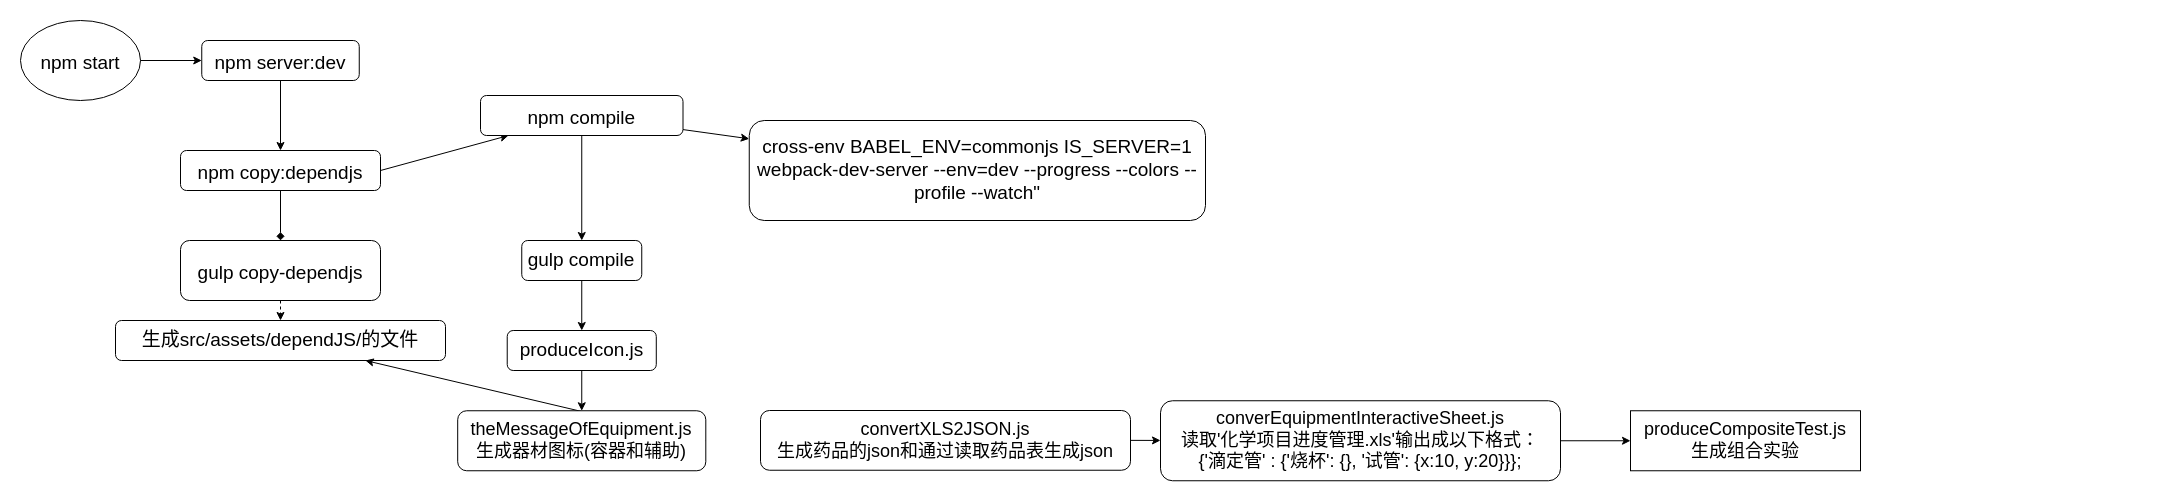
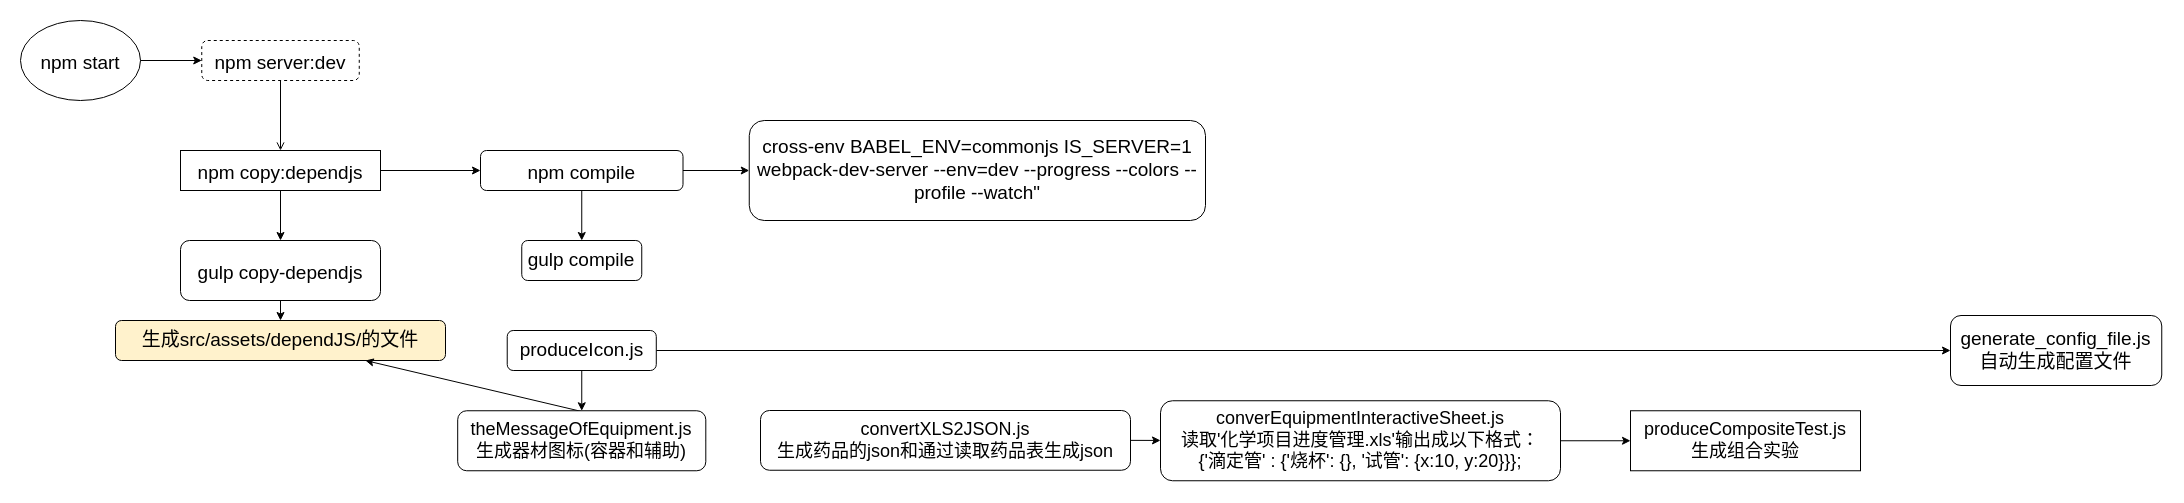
(281, 61) -> (281, 61)
(582, 116) -> (582, 171)
(281, 142) -> (281, 144)
(281, 171) -> (281, 171)
(281, 232) -> (281, 232)
(582, 302) -> none
(281, 308) -> (281, 308)
(281, 341) -> (281, 341)
none -> (1300, 351)
none -> (2056, 351)
